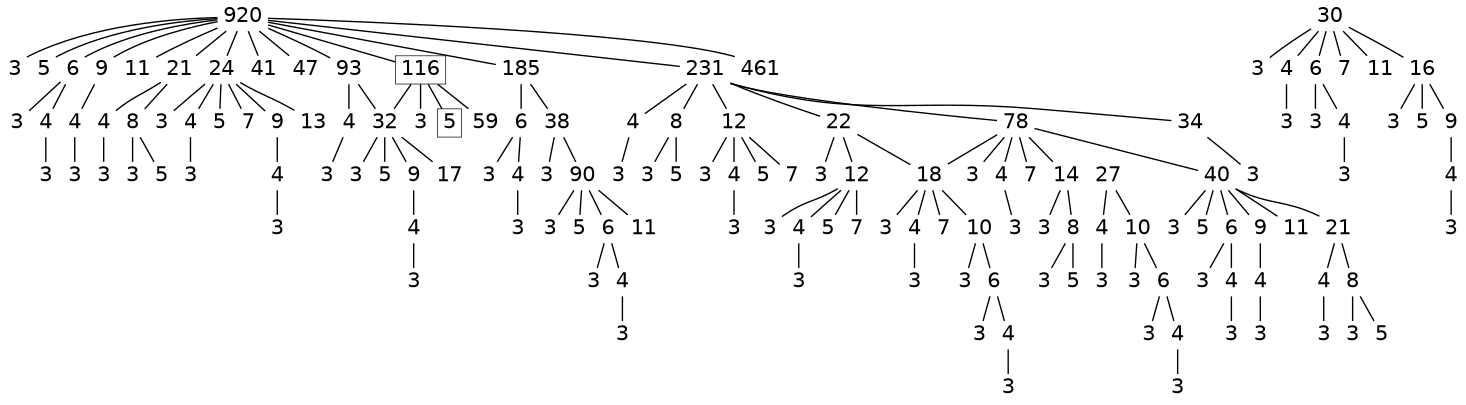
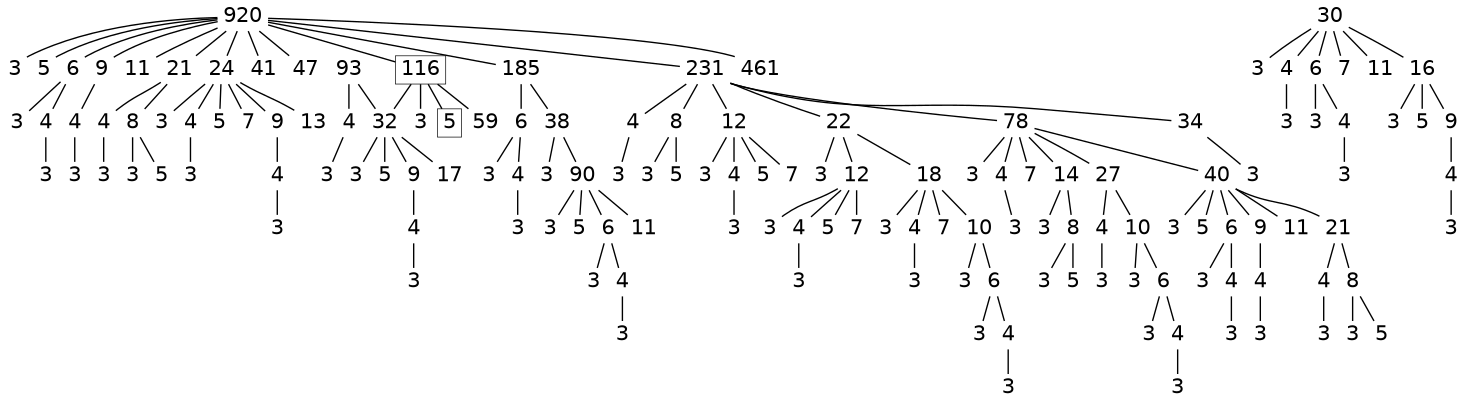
(299, 43) -> none
(973, 149) -> (1062, 148)
